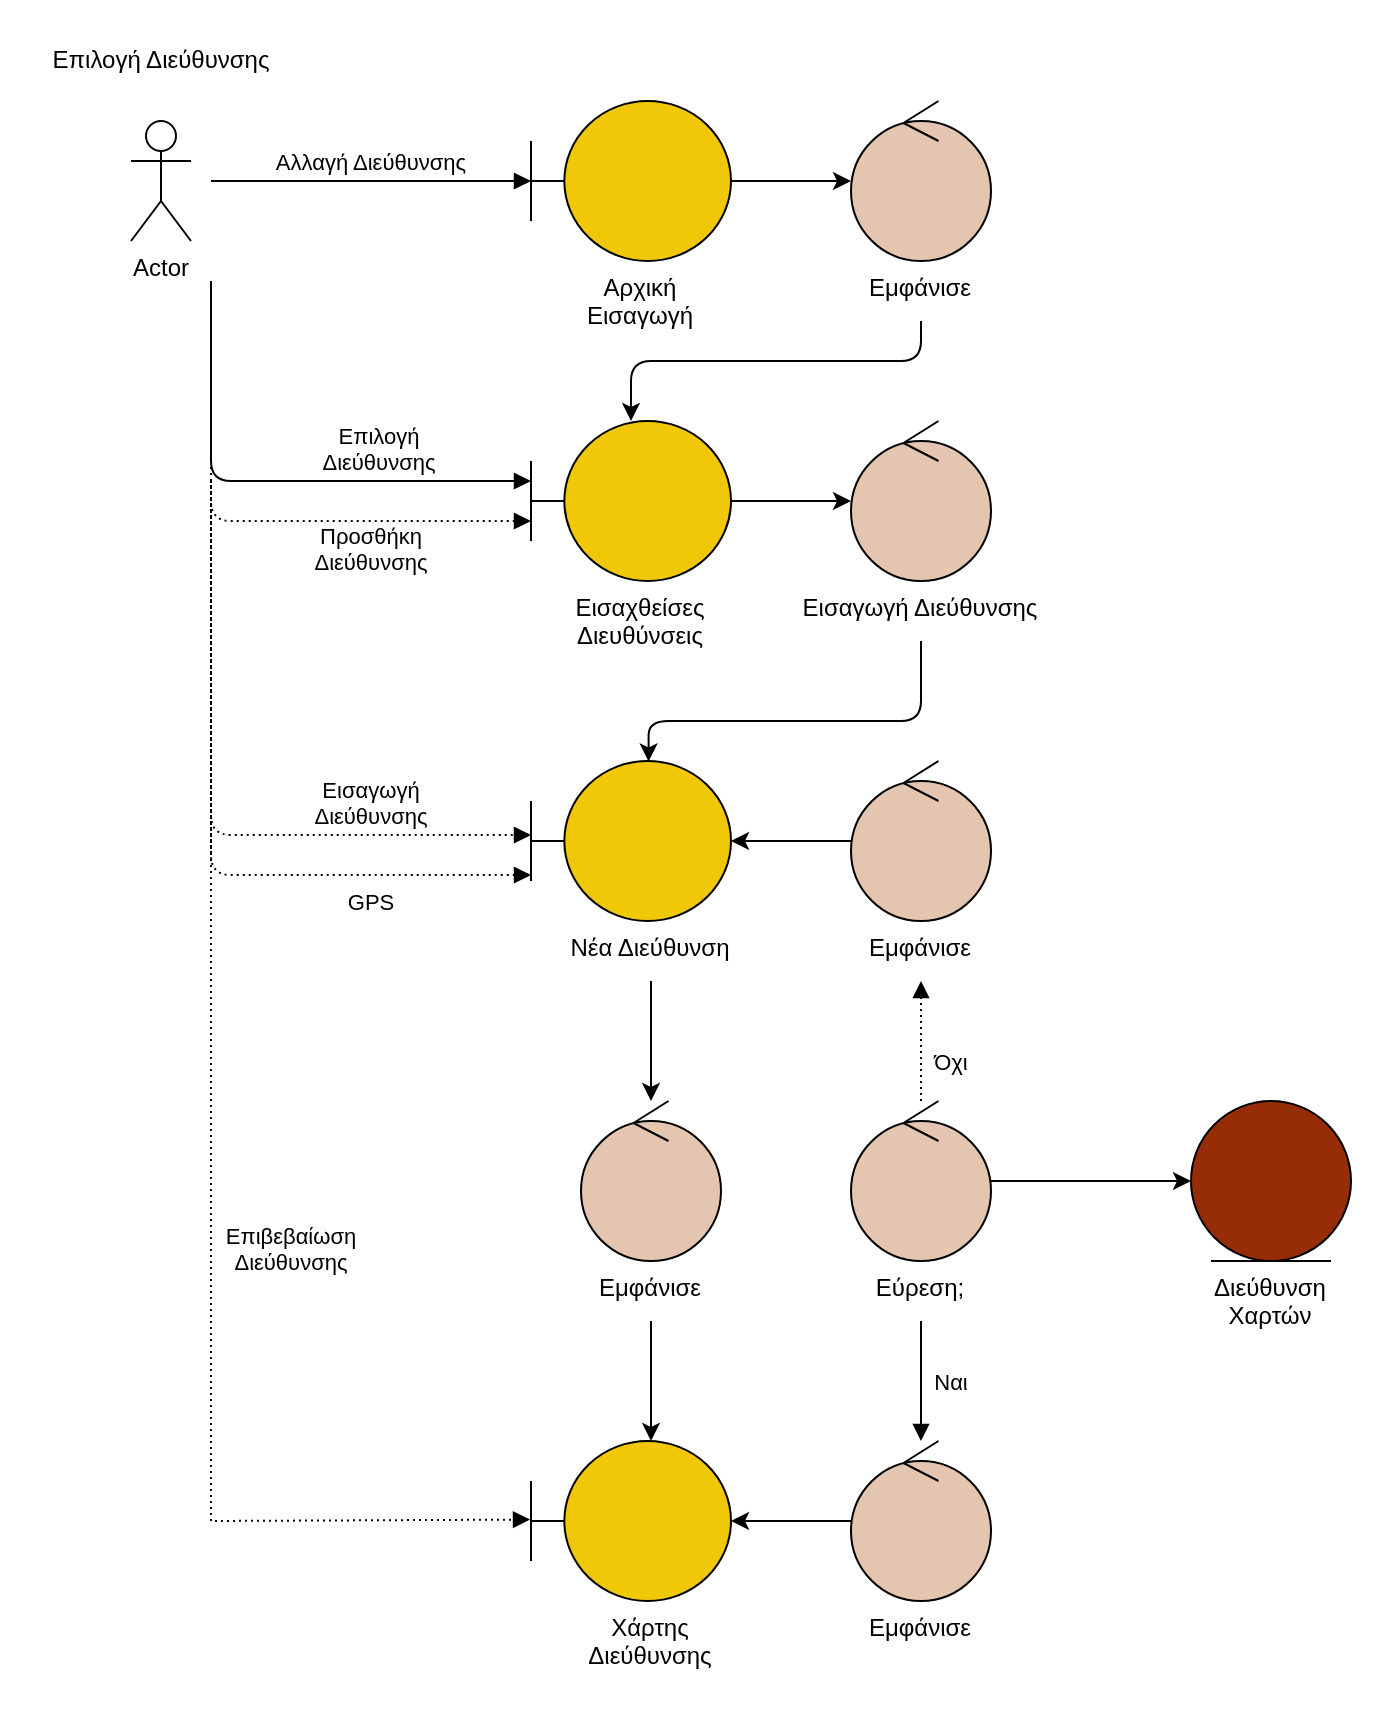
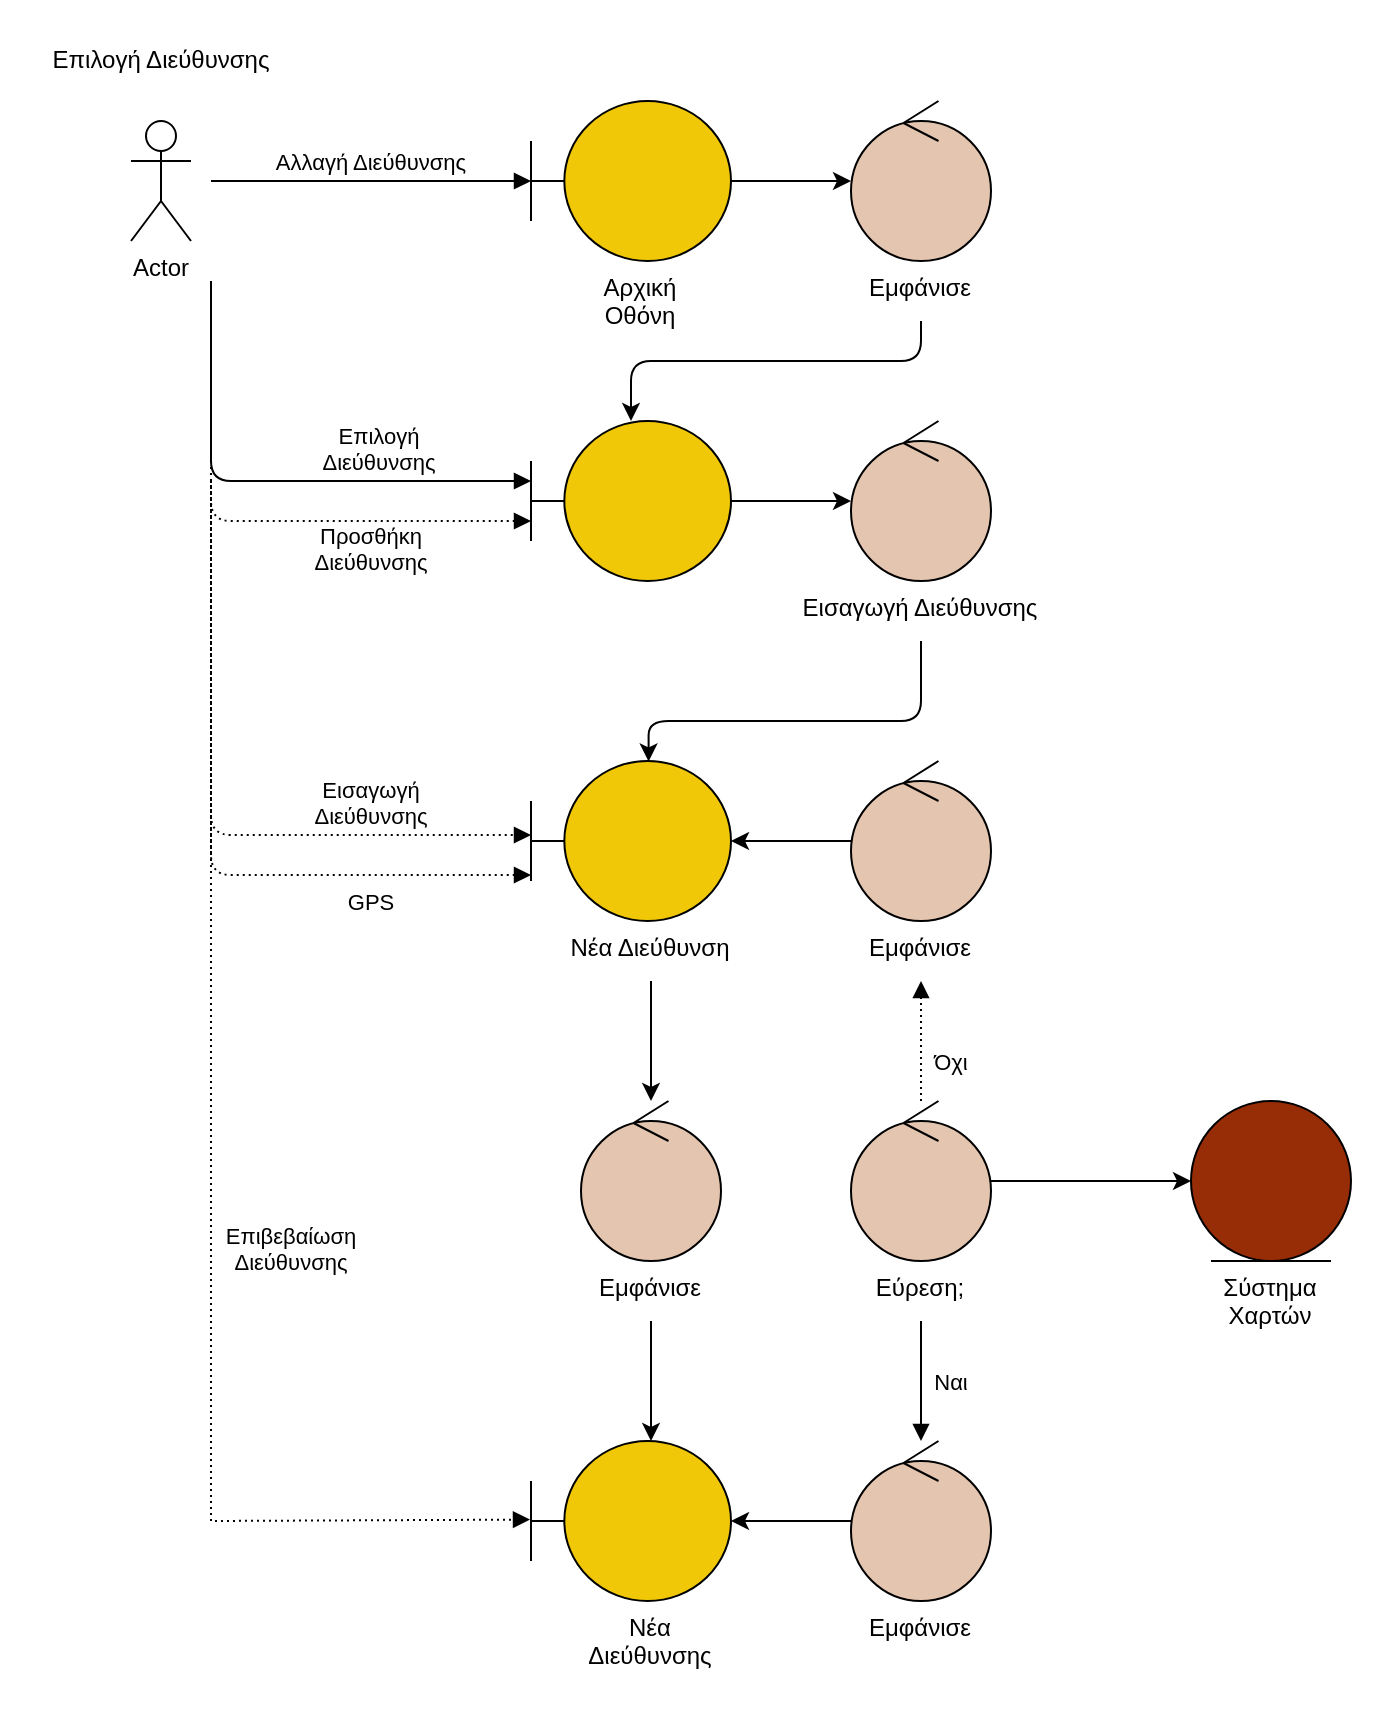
(641, 304) -> (641, 304)
(641, 621) -> none
(1271, 1304) -> (1271, 1304)
(651, 1644) -> (651, 1644)
